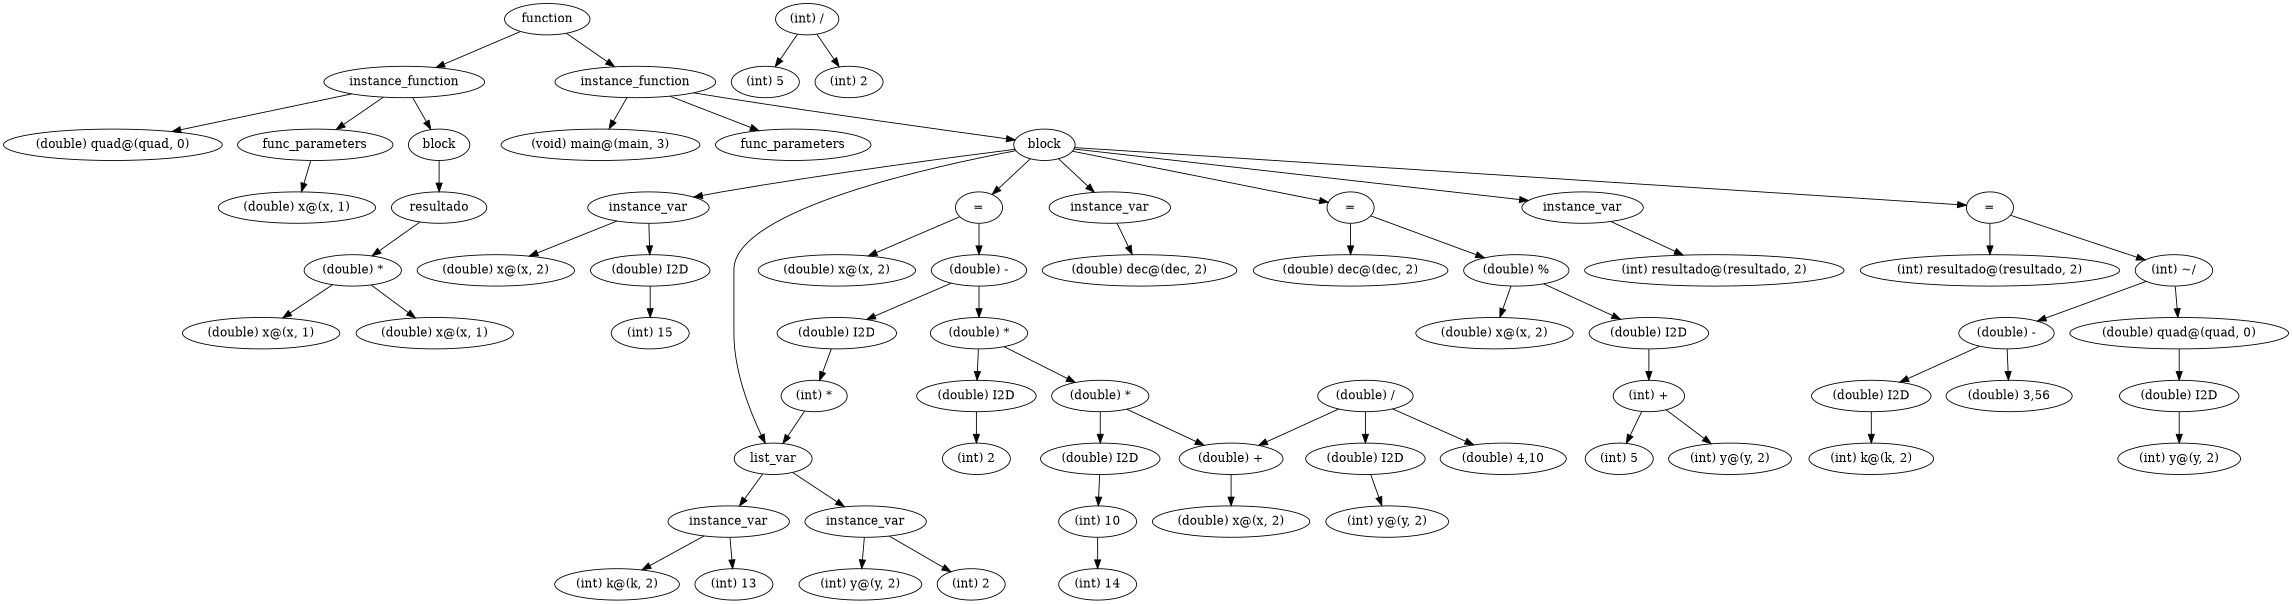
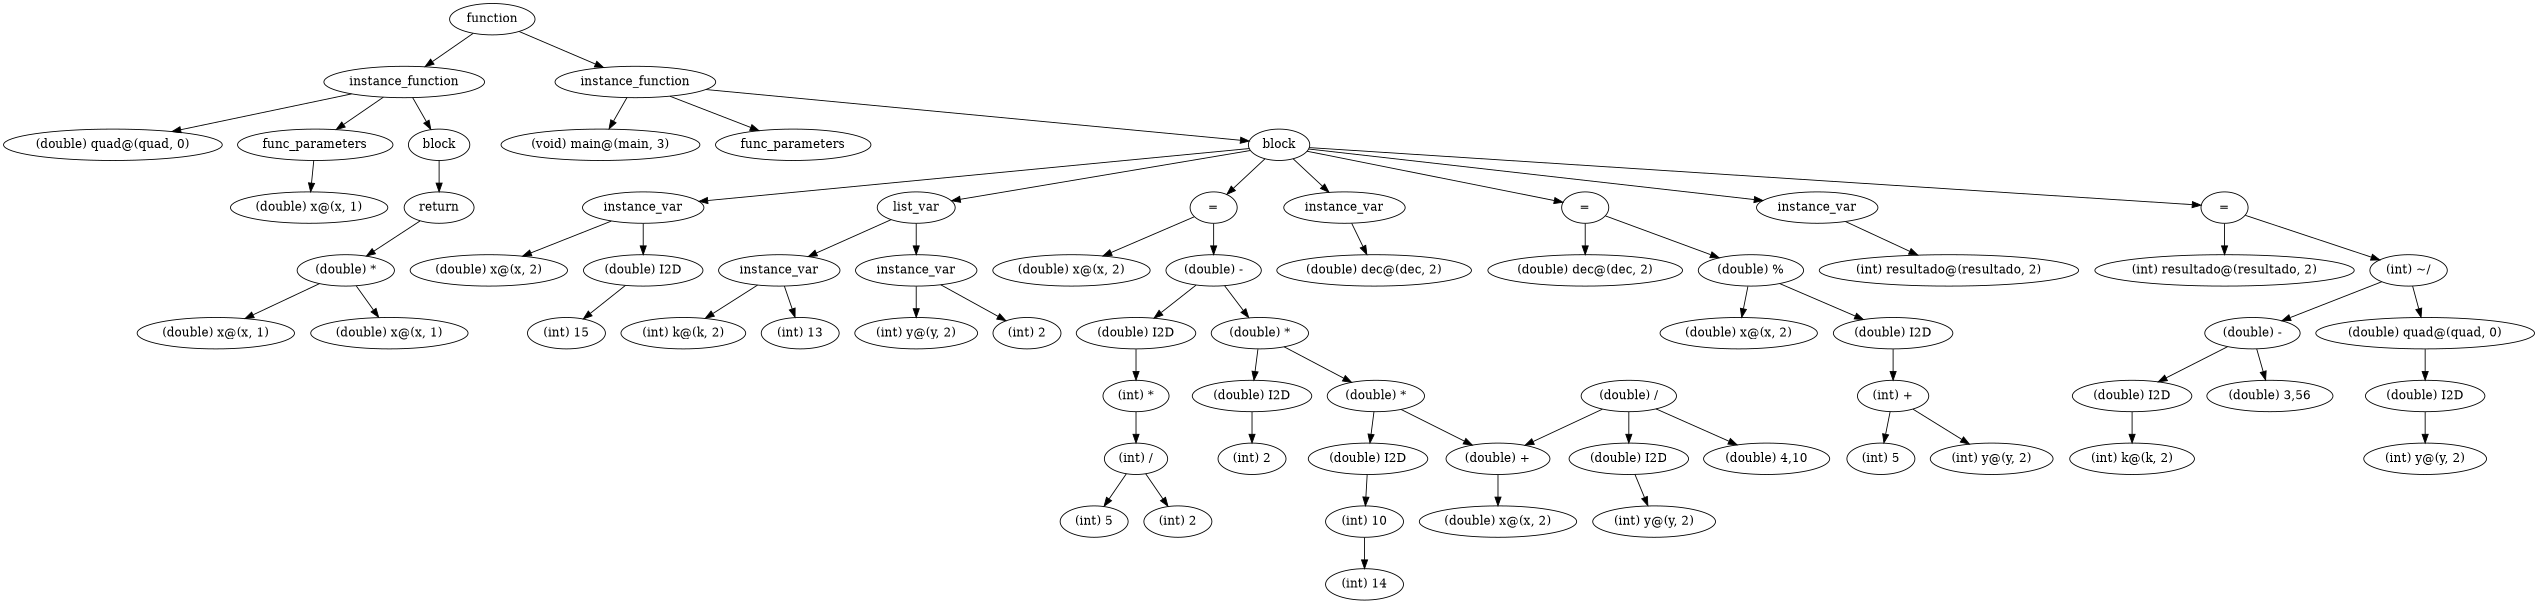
(439, 208) -> (439, 208)
(796, 424) -> (1136, 423)
